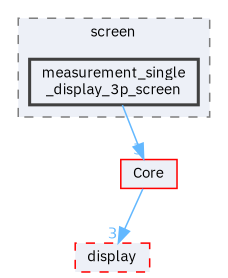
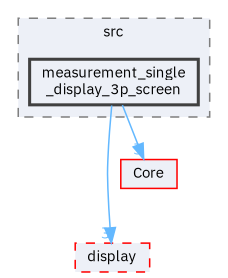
(114, 33) -> (114, 33)
(134, 209) -> (108, 167)
